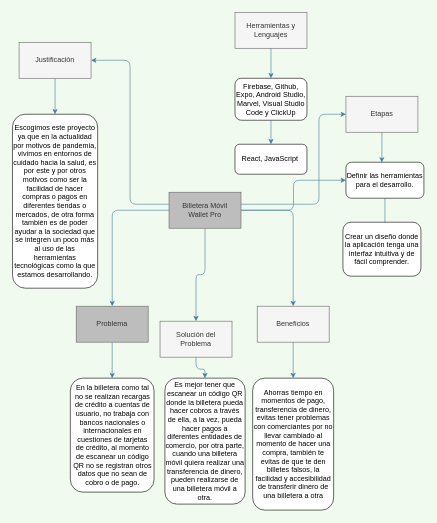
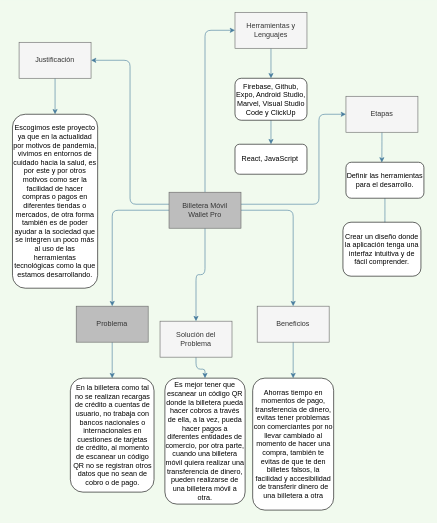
(293, 193) -> (209, 31)
